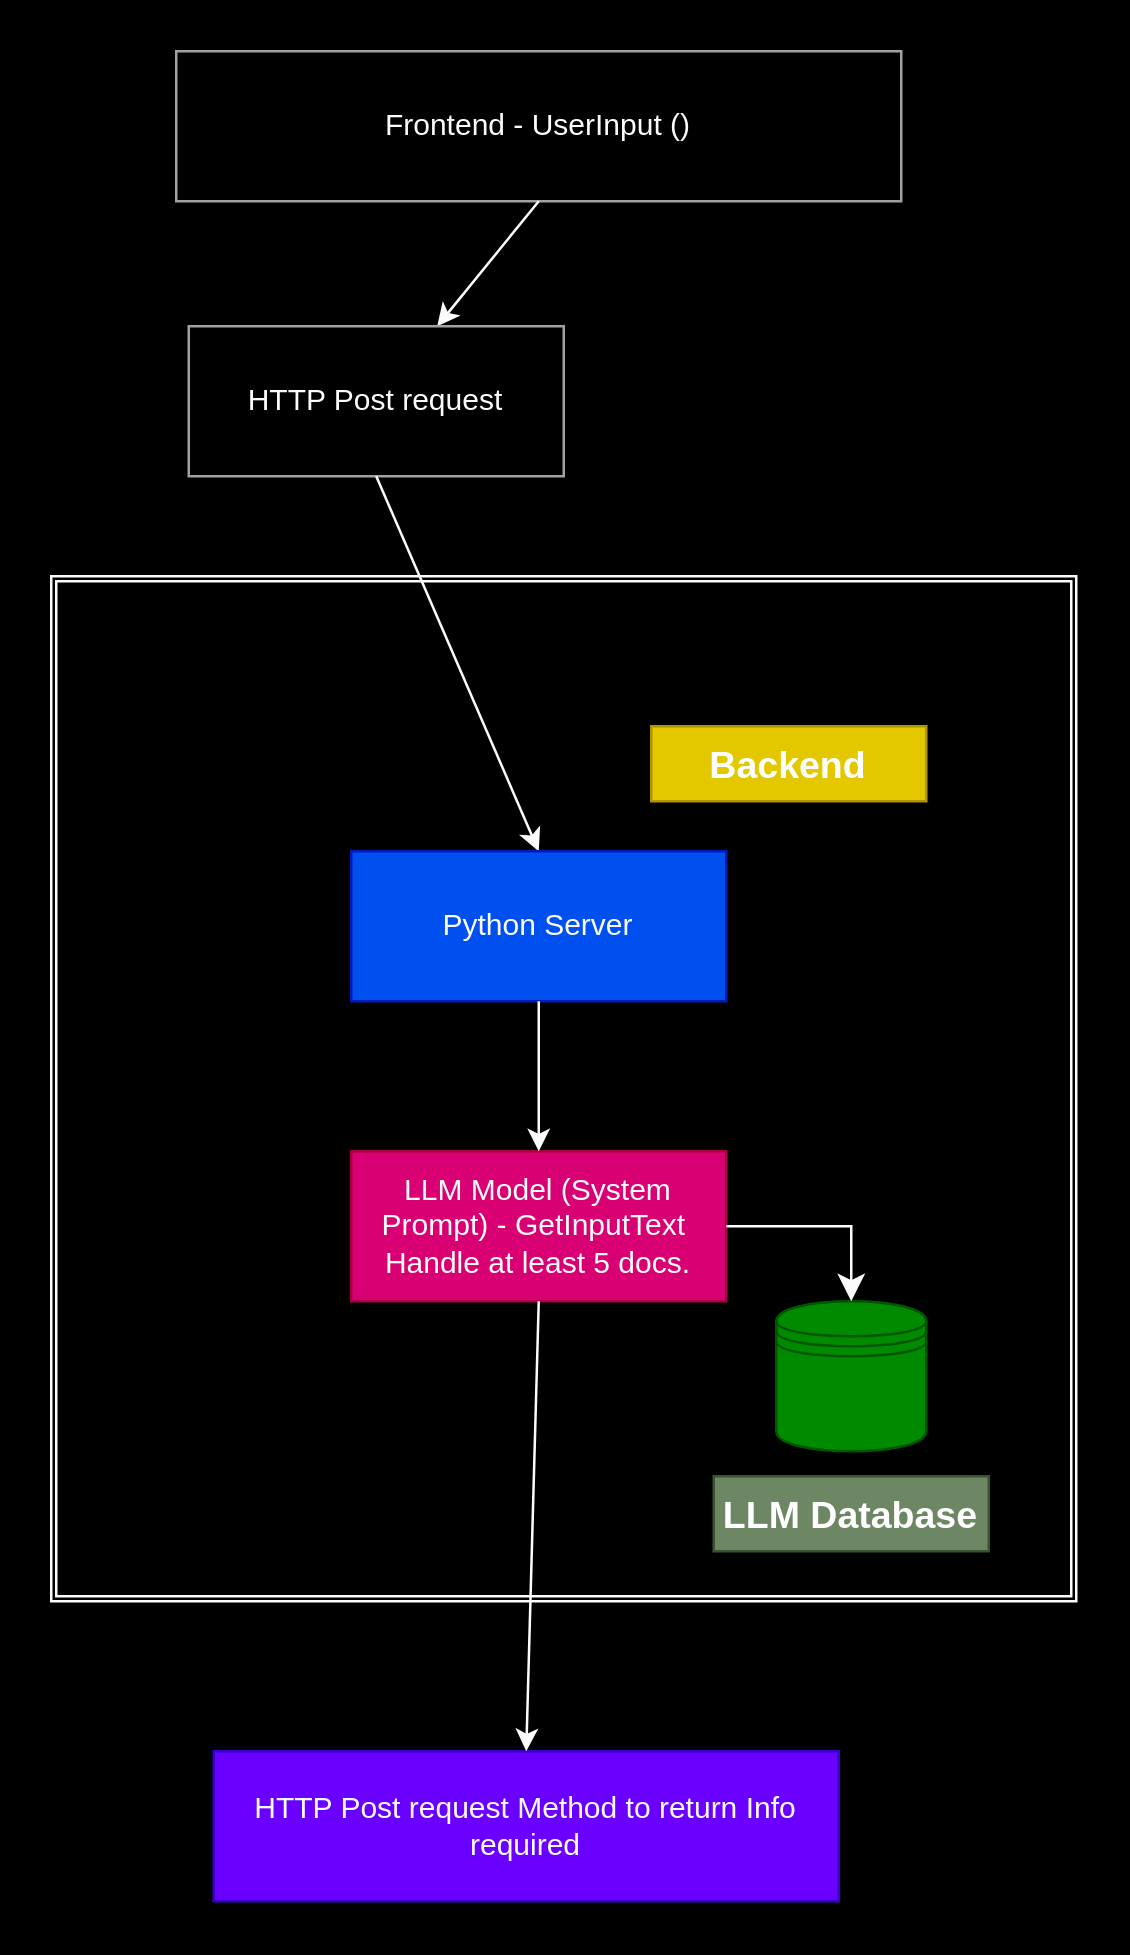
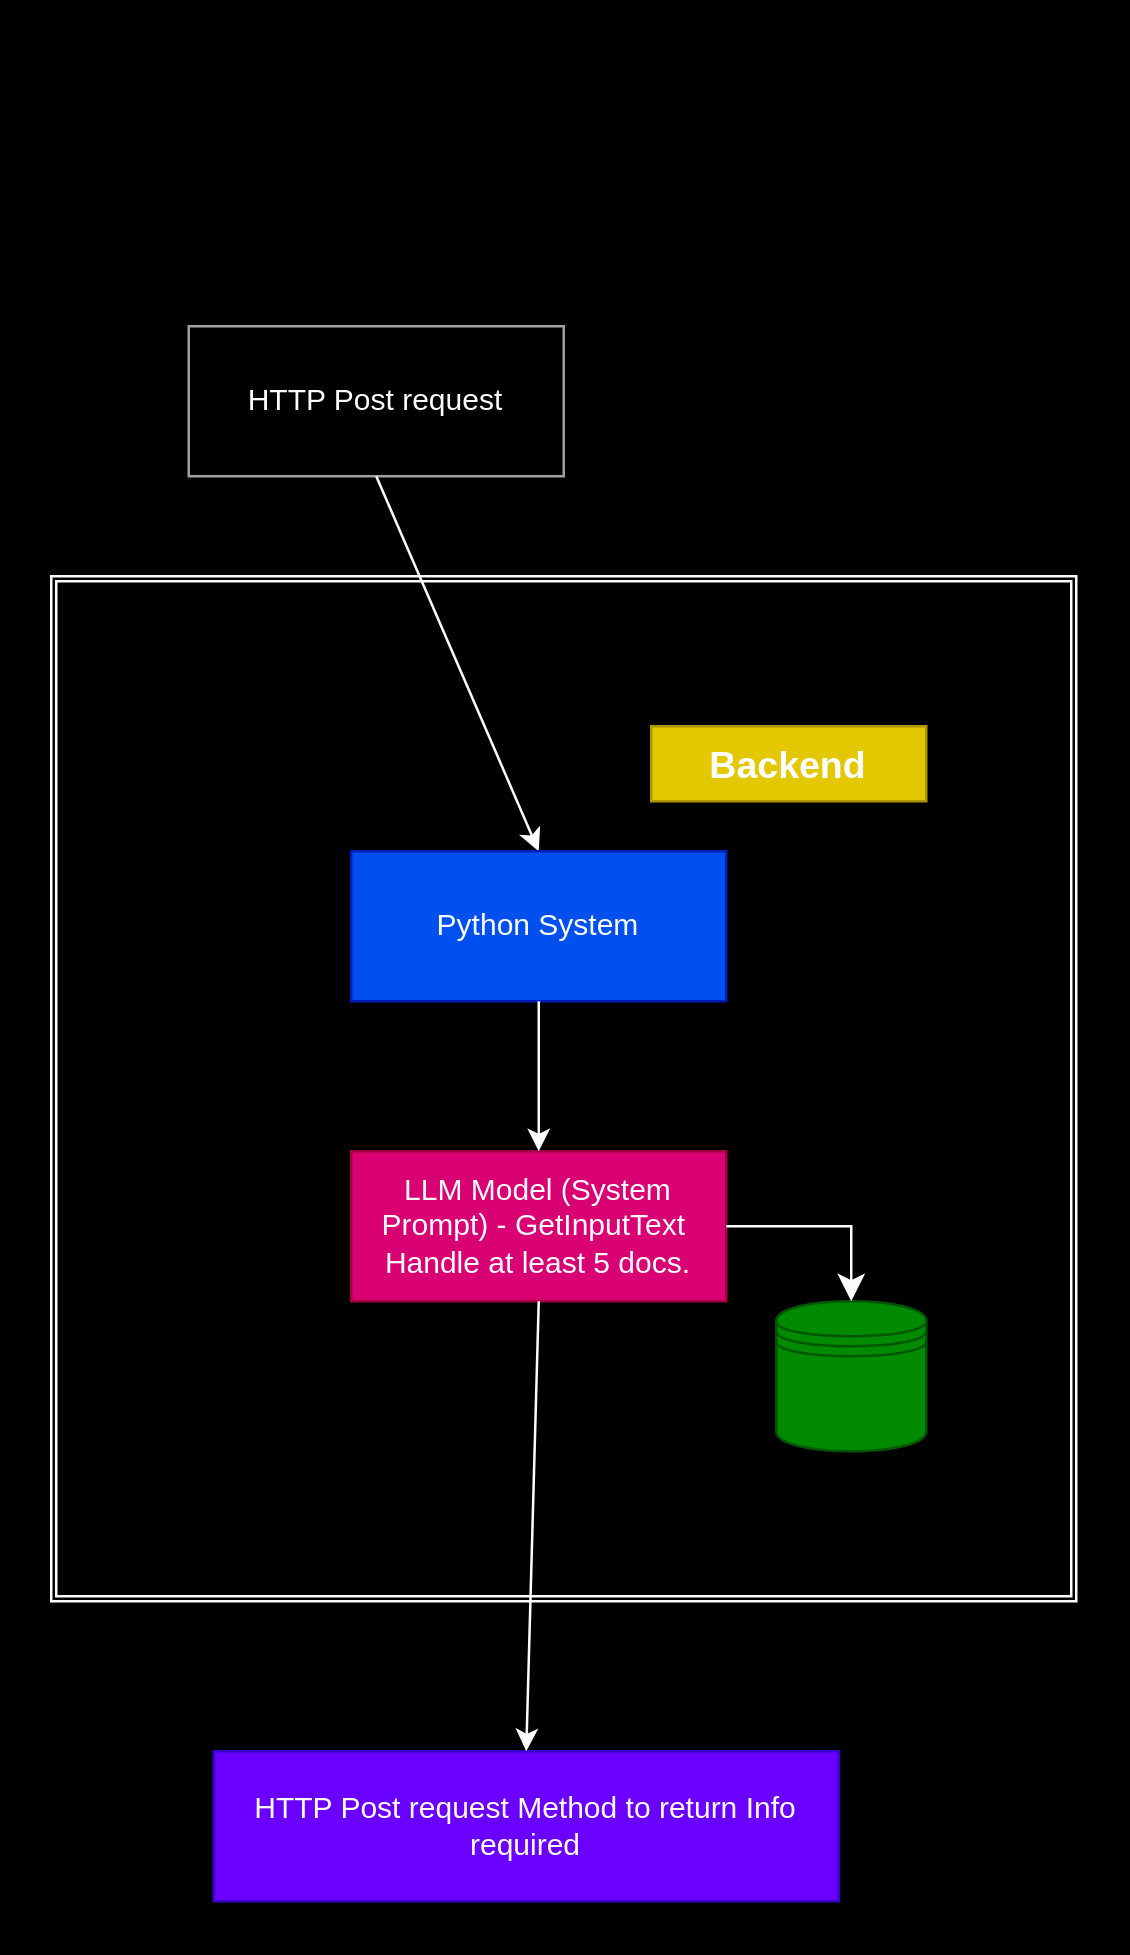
(539, 126) -> none
(493, 257) -> none
(539, 926) -> (539, 926)
(851, 1514) -> none
